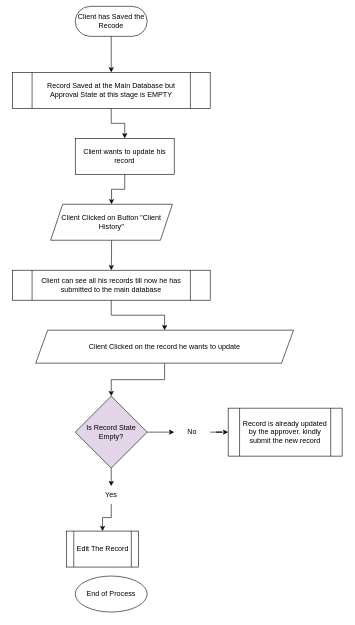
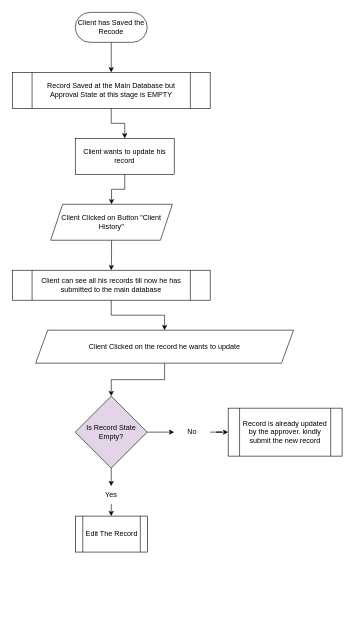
(111, 21) -> (111, 27)
(103, 549) -> (112, 534)
(111, 594) -> none
